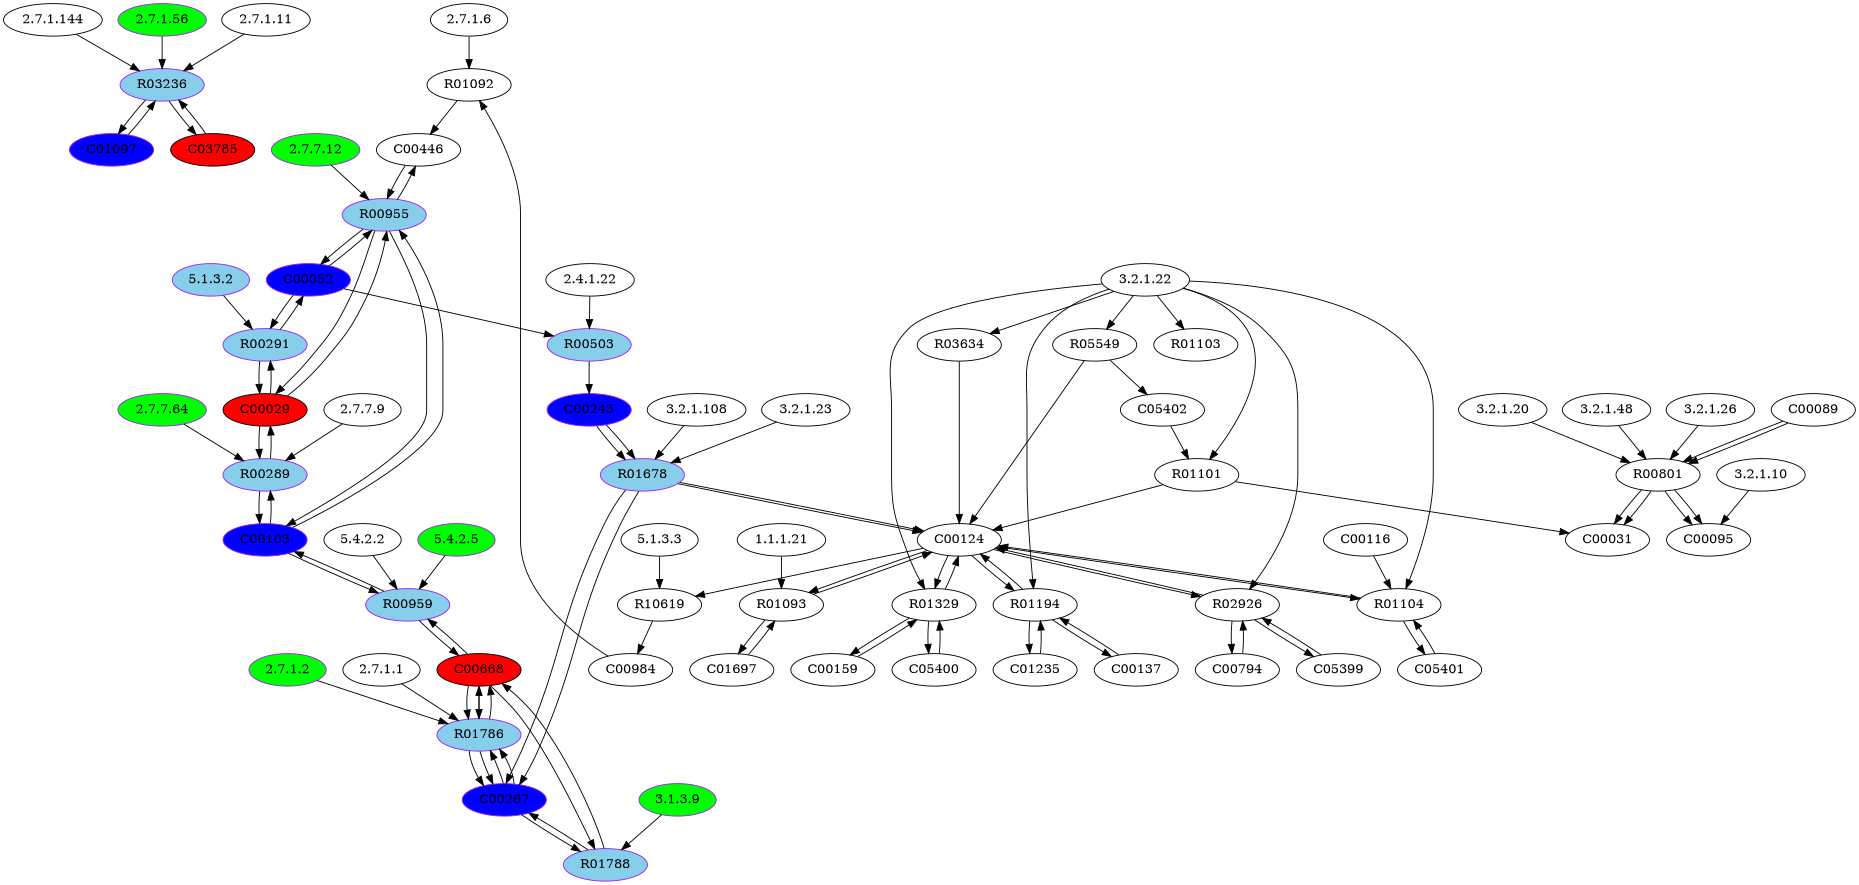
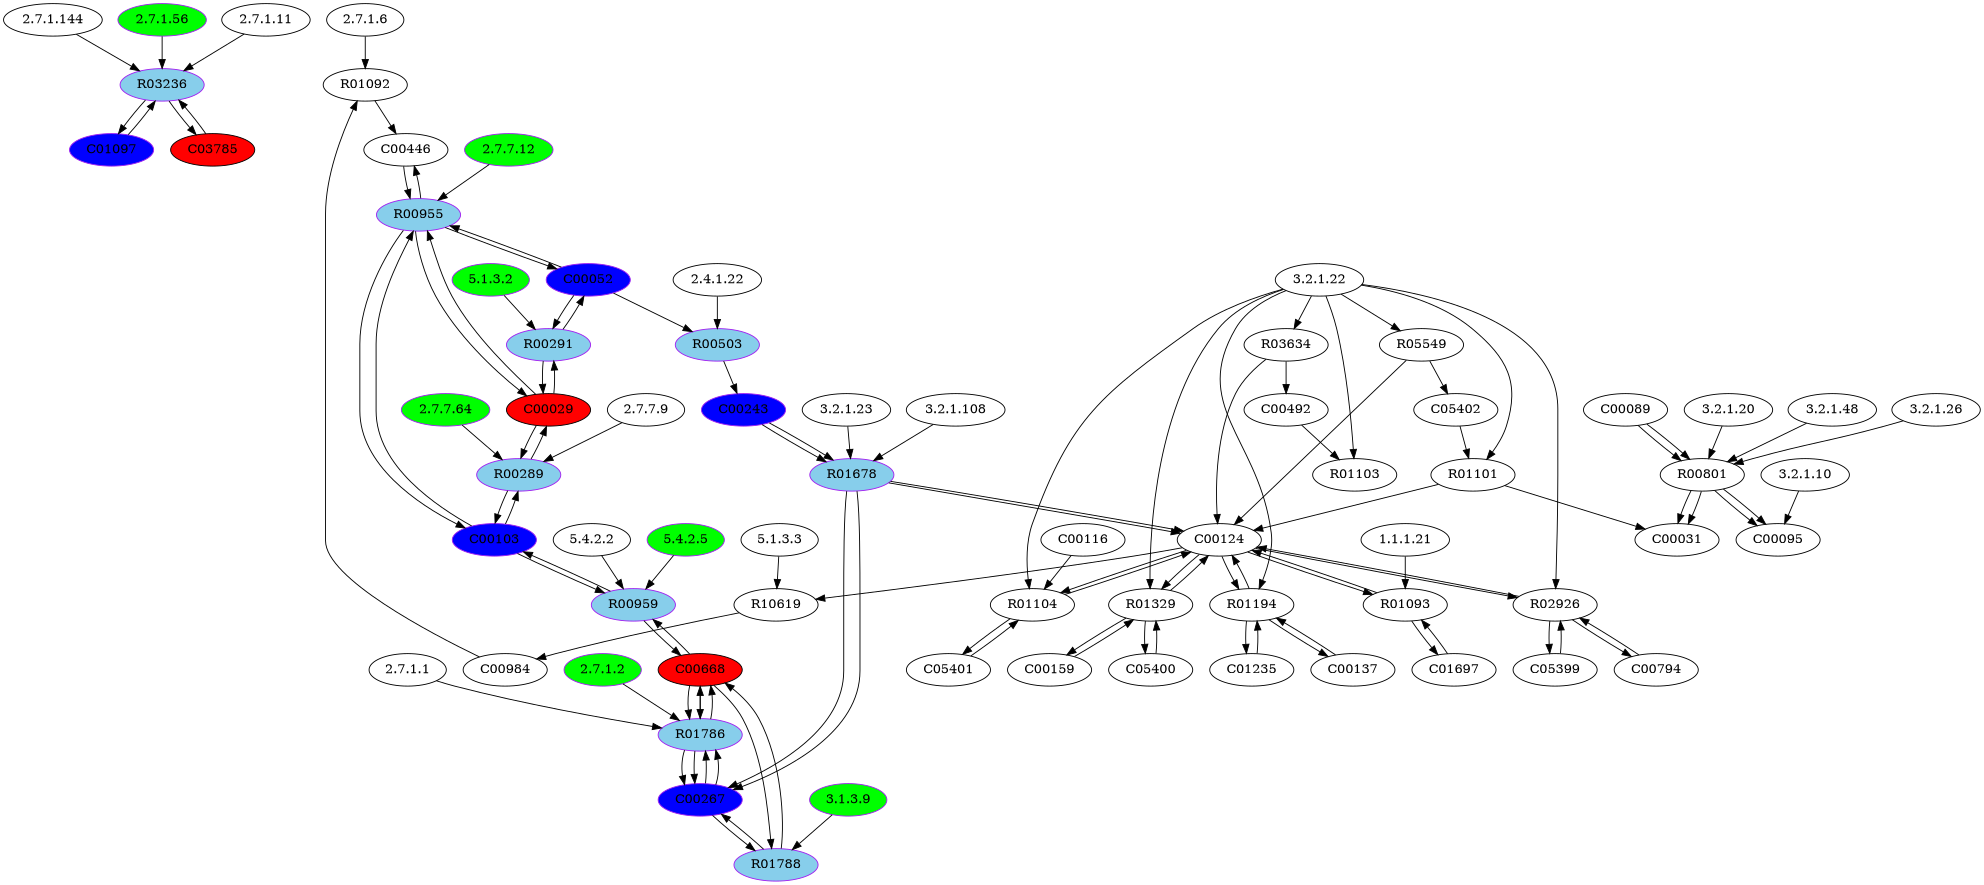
(211, 280) -> (491, 280)
none -> (1286, 410)
